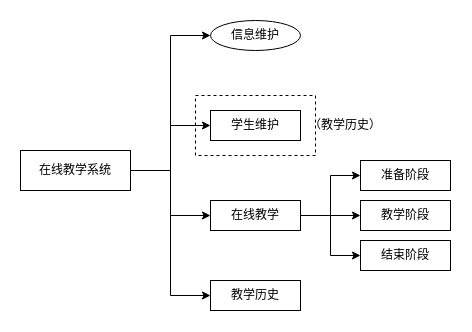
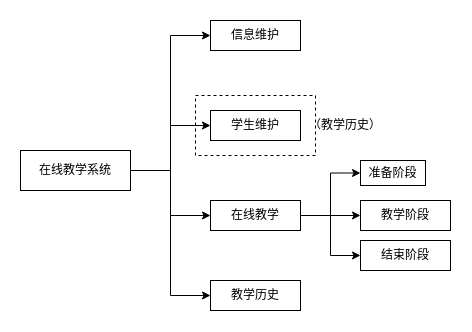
(256, 36) -> (256, 36)
(406, 176) -> (393, 173)
